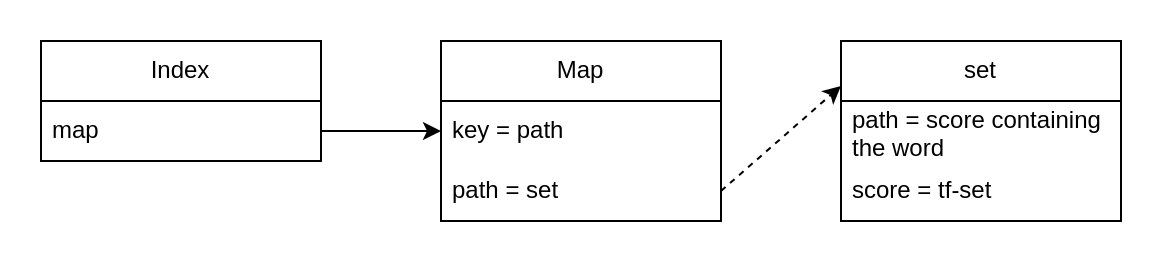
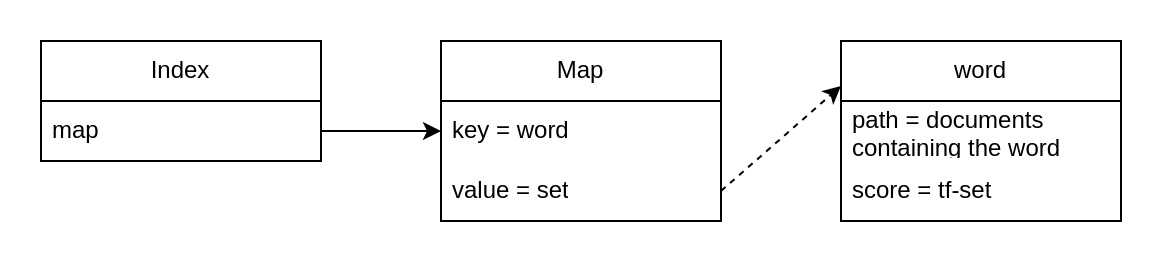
(981, 71) -> (981, 71)
(514, 131) -> (514, 131)
(983, 131) -> (983, 131)
(514, 191) -> (518, 191)
